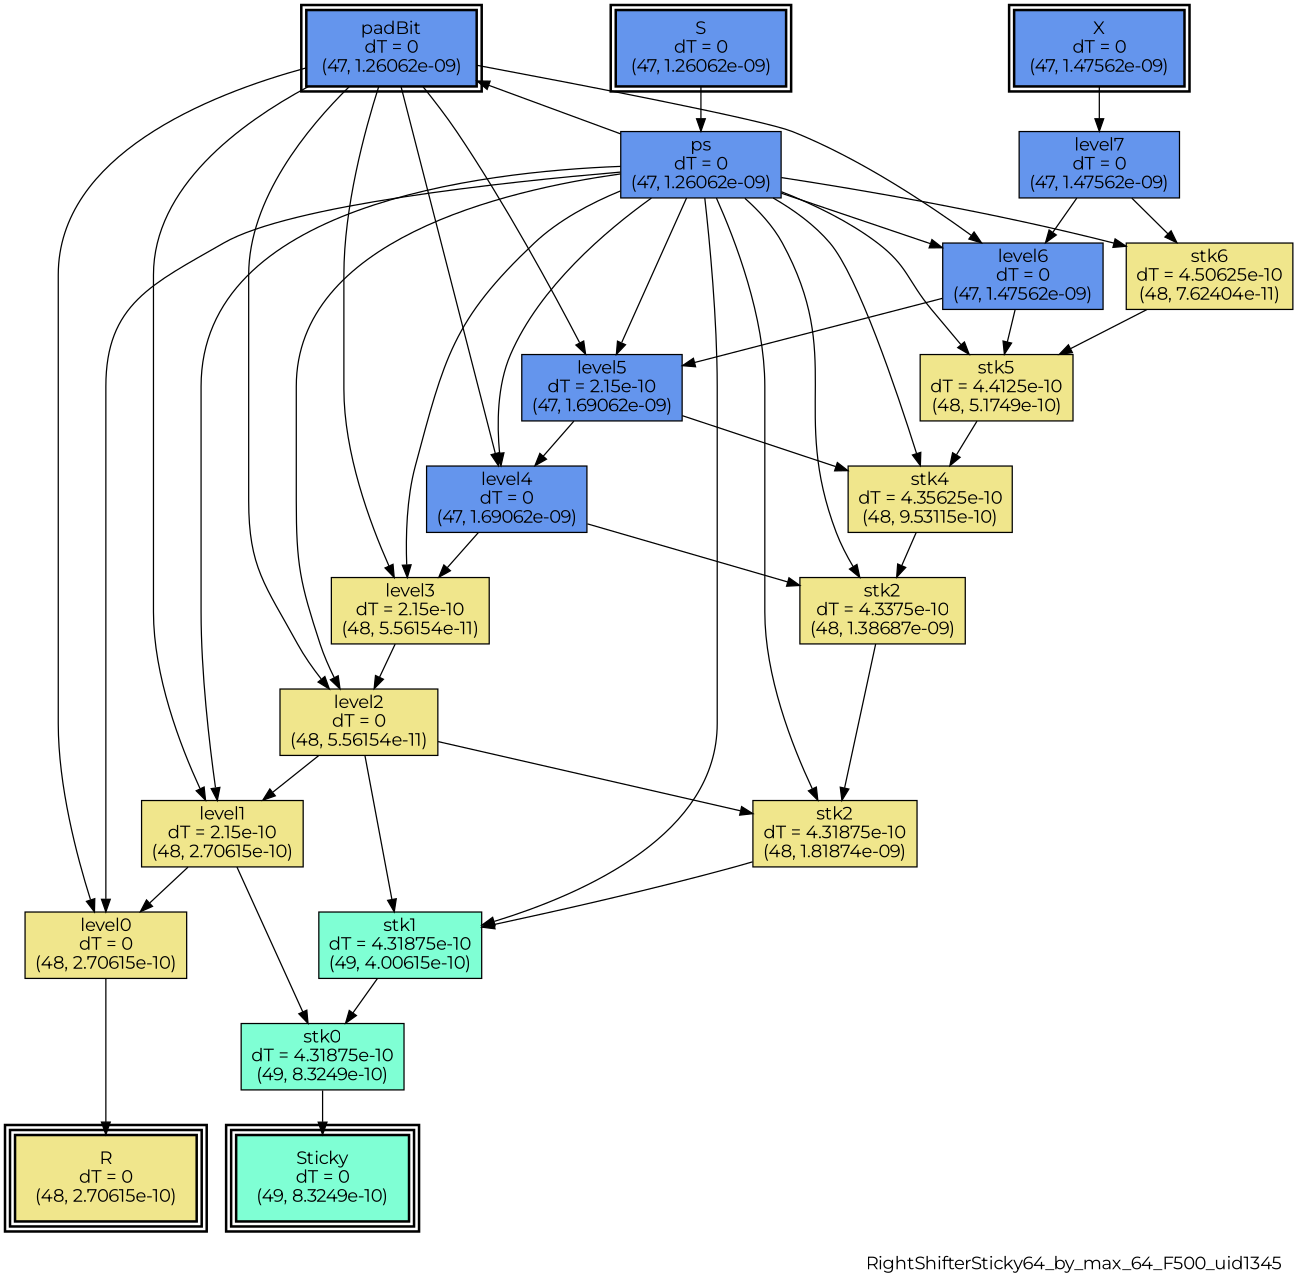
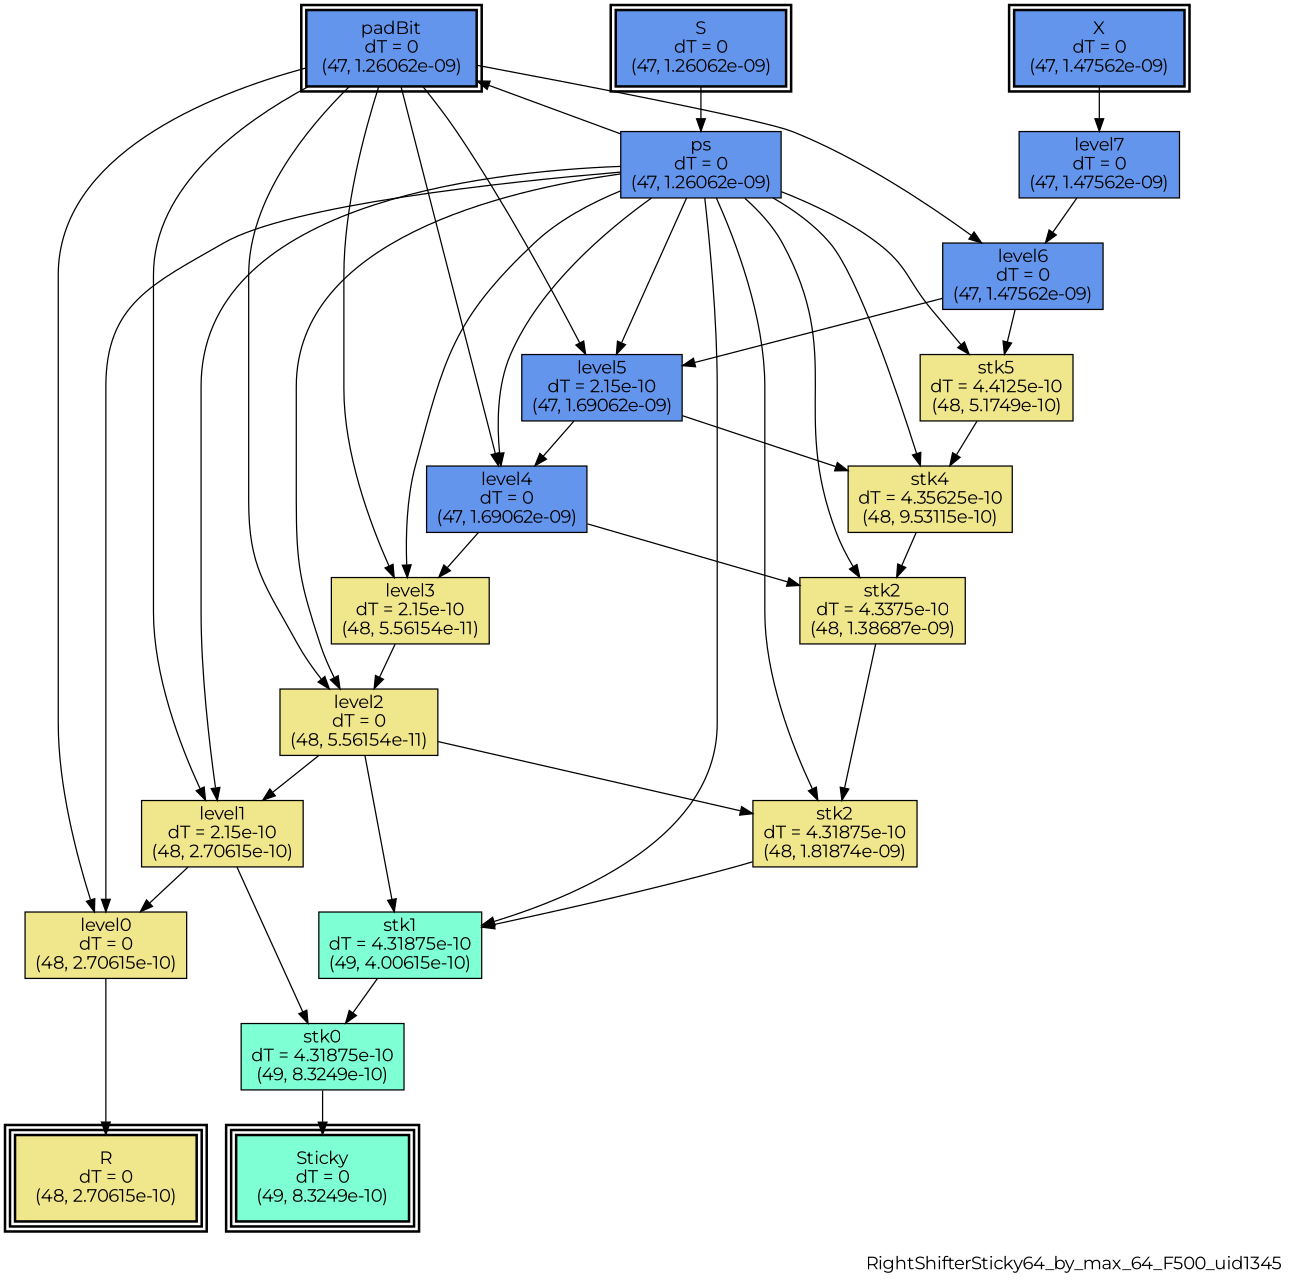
(856, 218) -> none
(1210, 276) -> none
